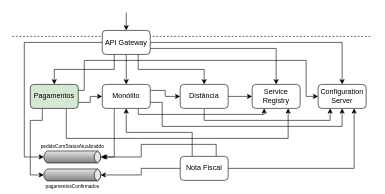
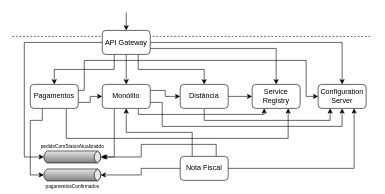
(54, 96) -> (54, 96)
